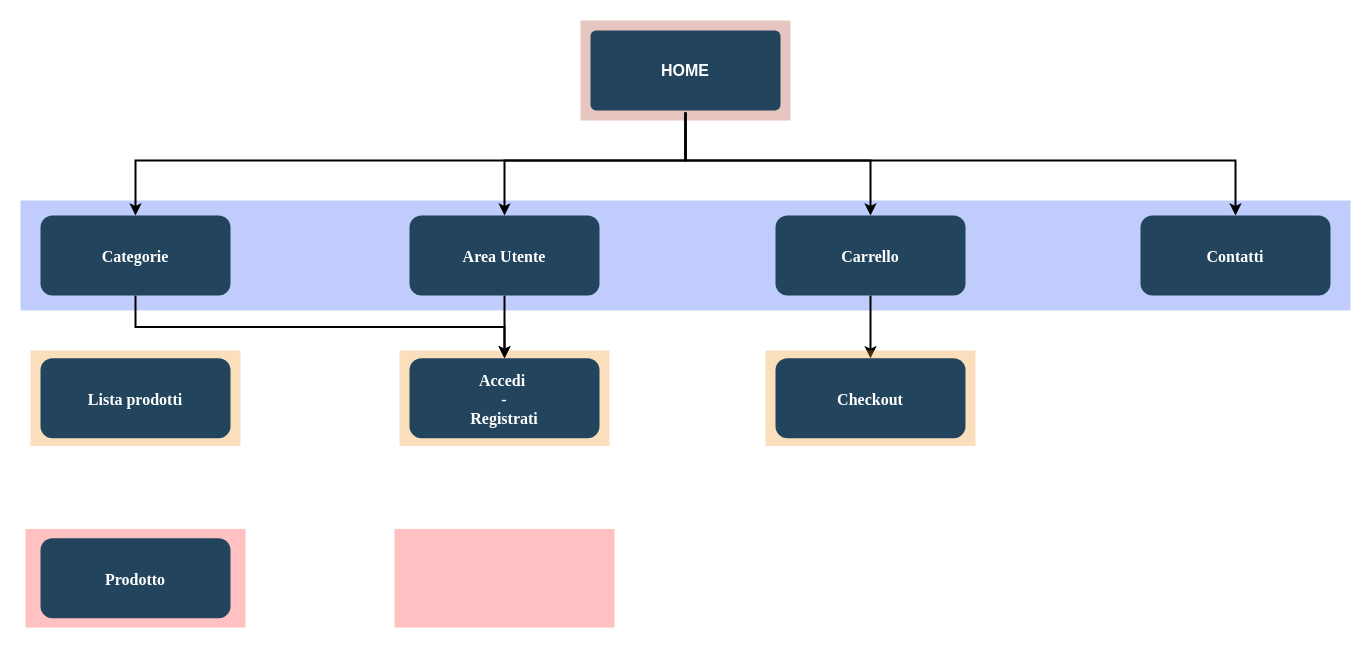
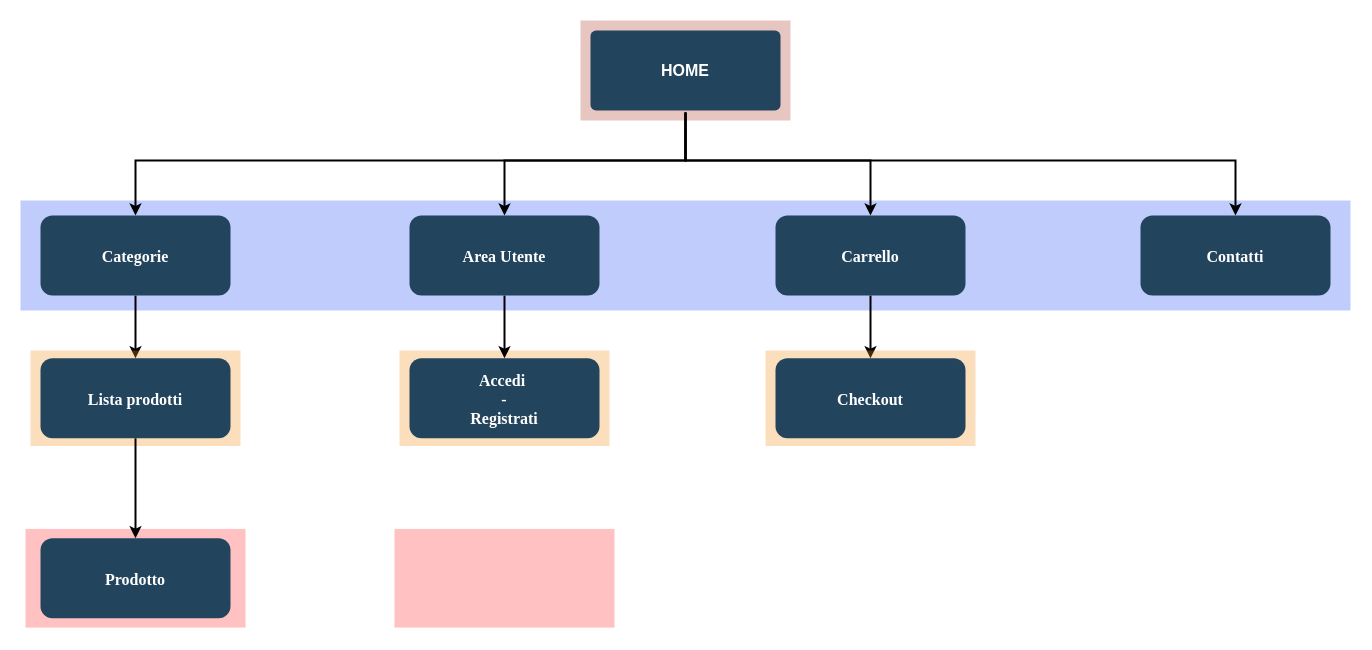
(318, 327) -> (136, 337)
none -> (136, 484)
